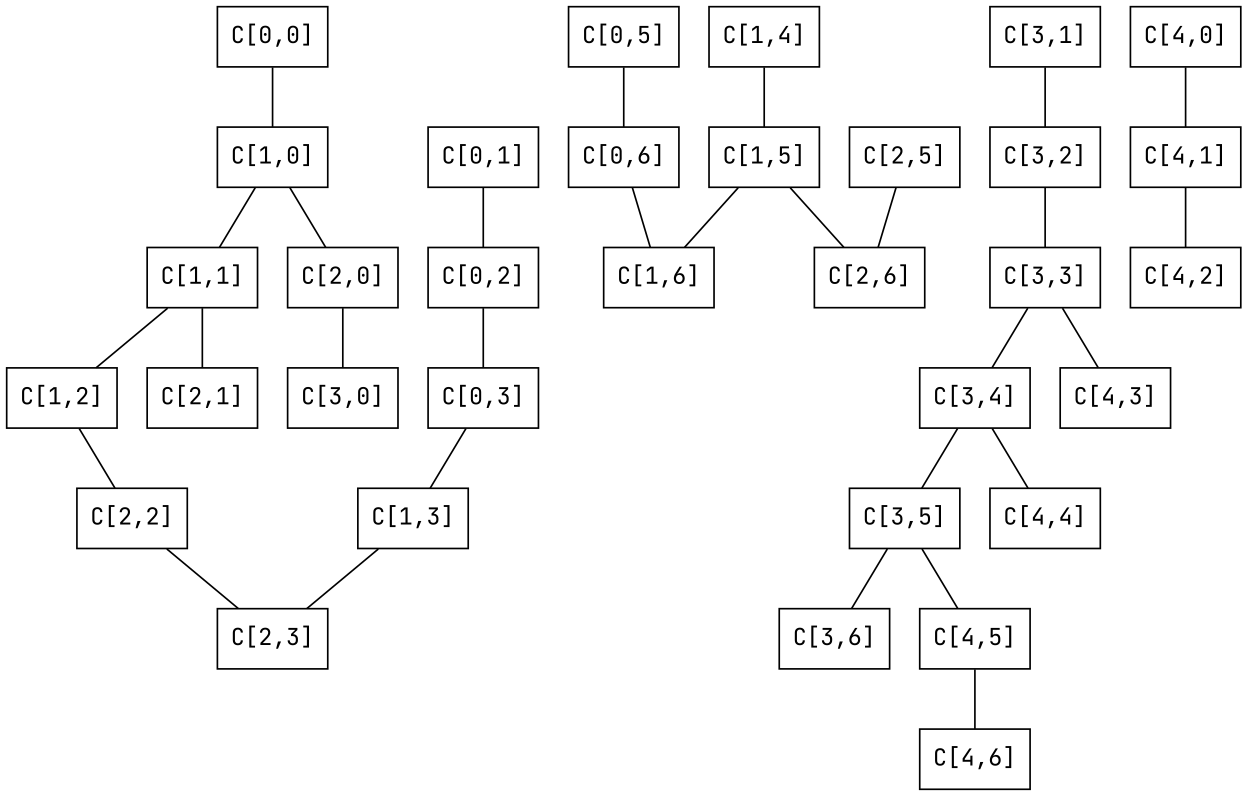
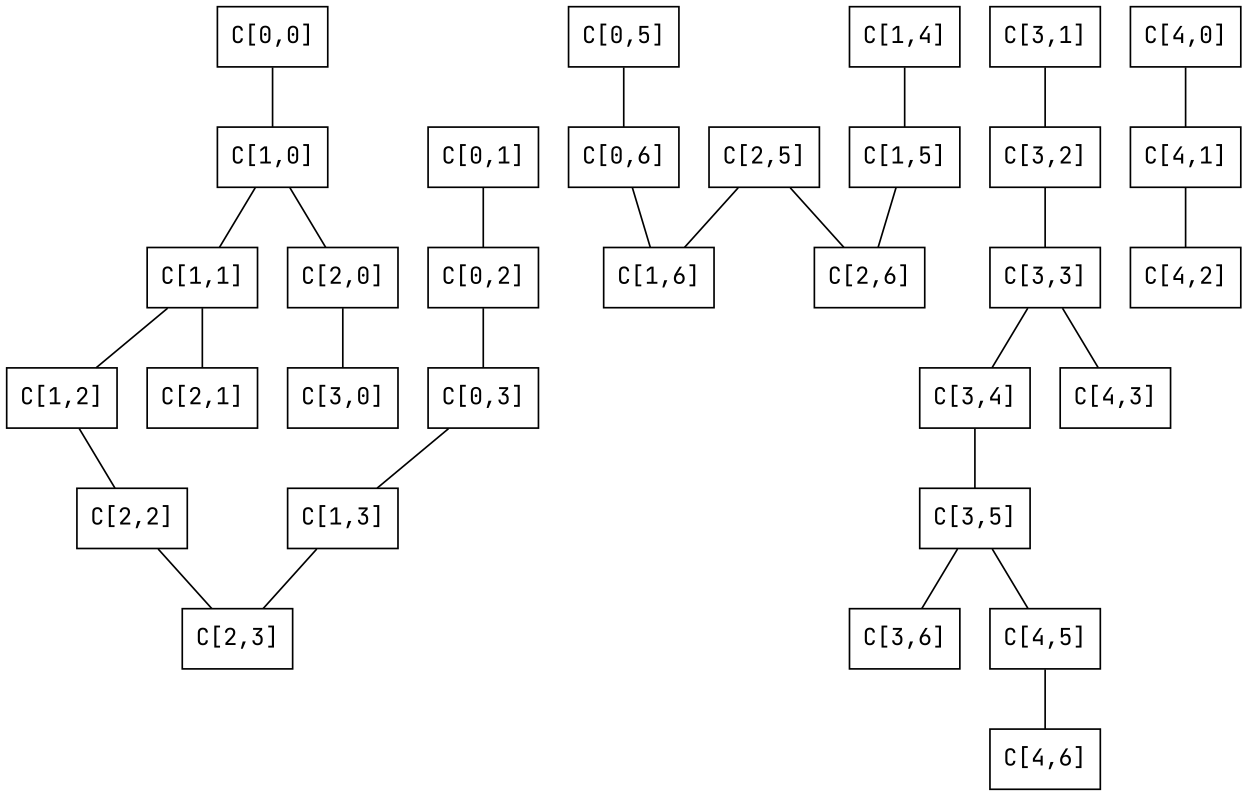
(711, 218) -> (711, 218)
(1045, 518) -> none
